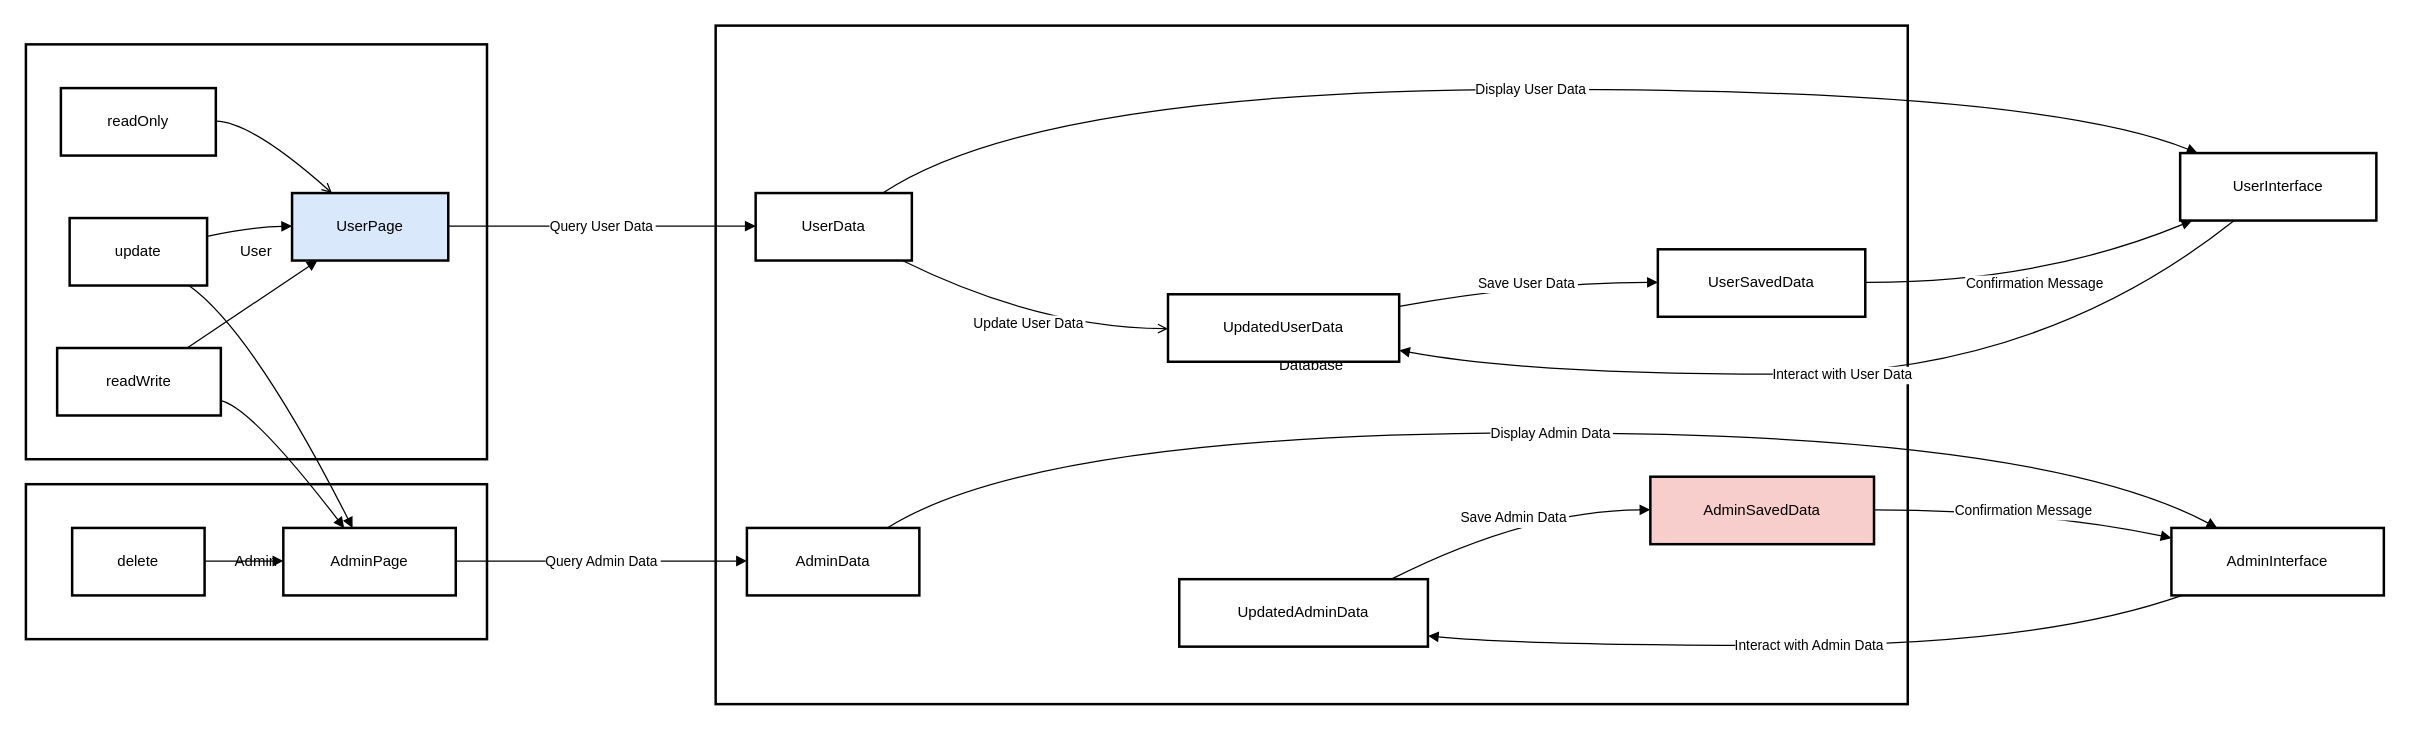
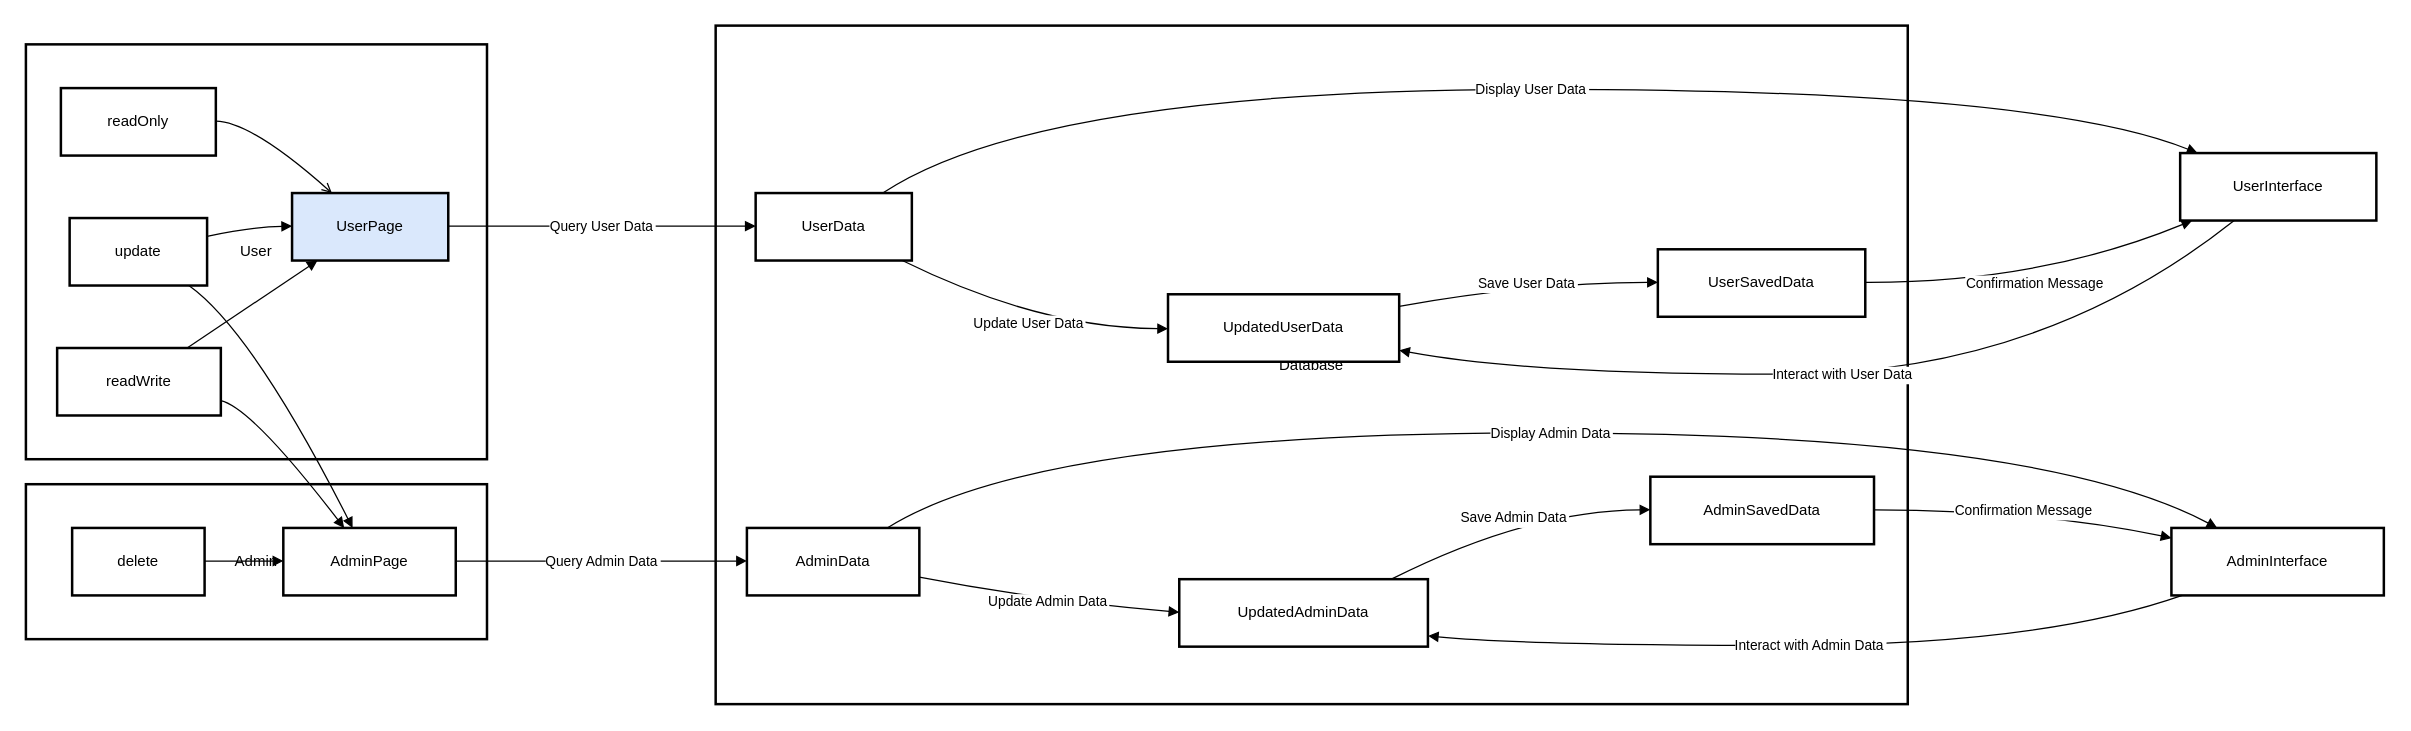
(1159, 329) -> (1156, 329)
(1763, 511) -> (1763, 511)
none -> (1044, 598)
